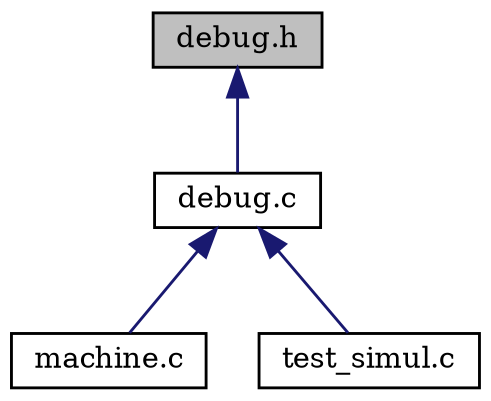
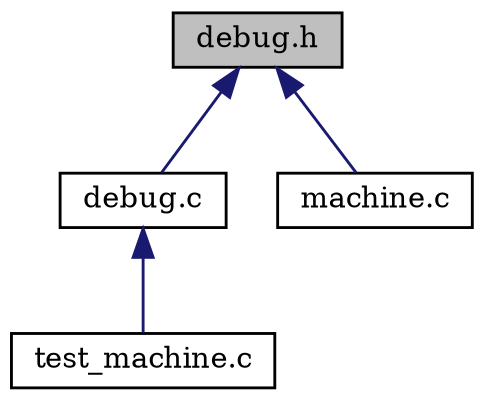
(164, 292) -> (325, 132)
(369, 361) -> (143, 361)
